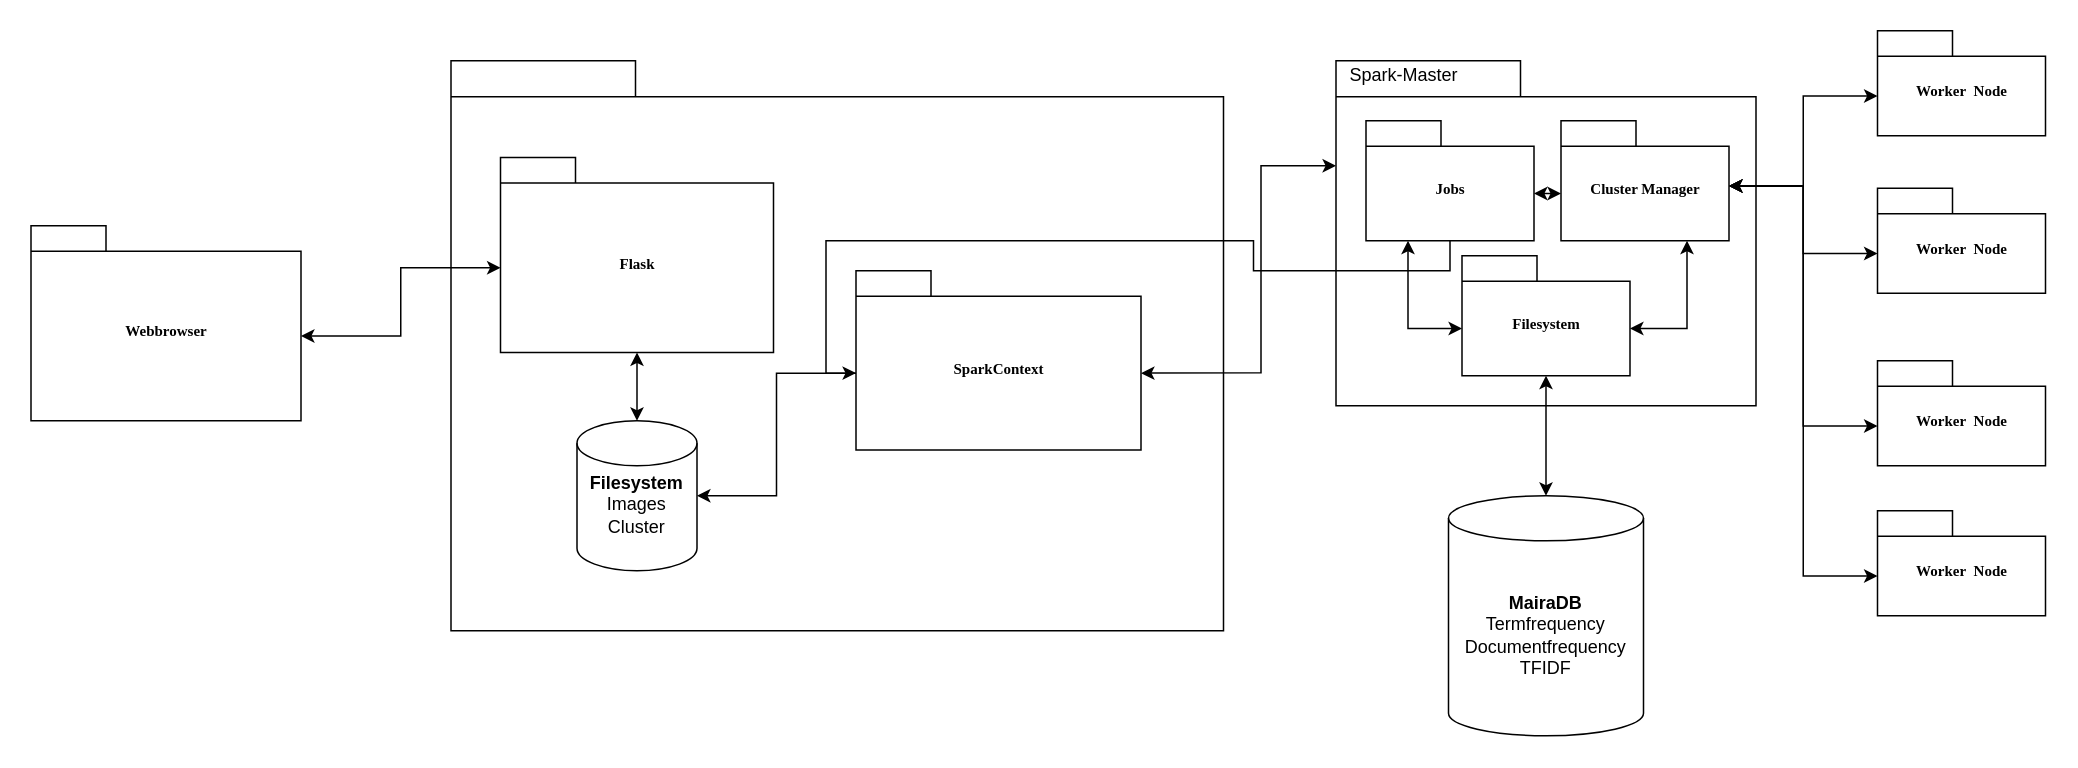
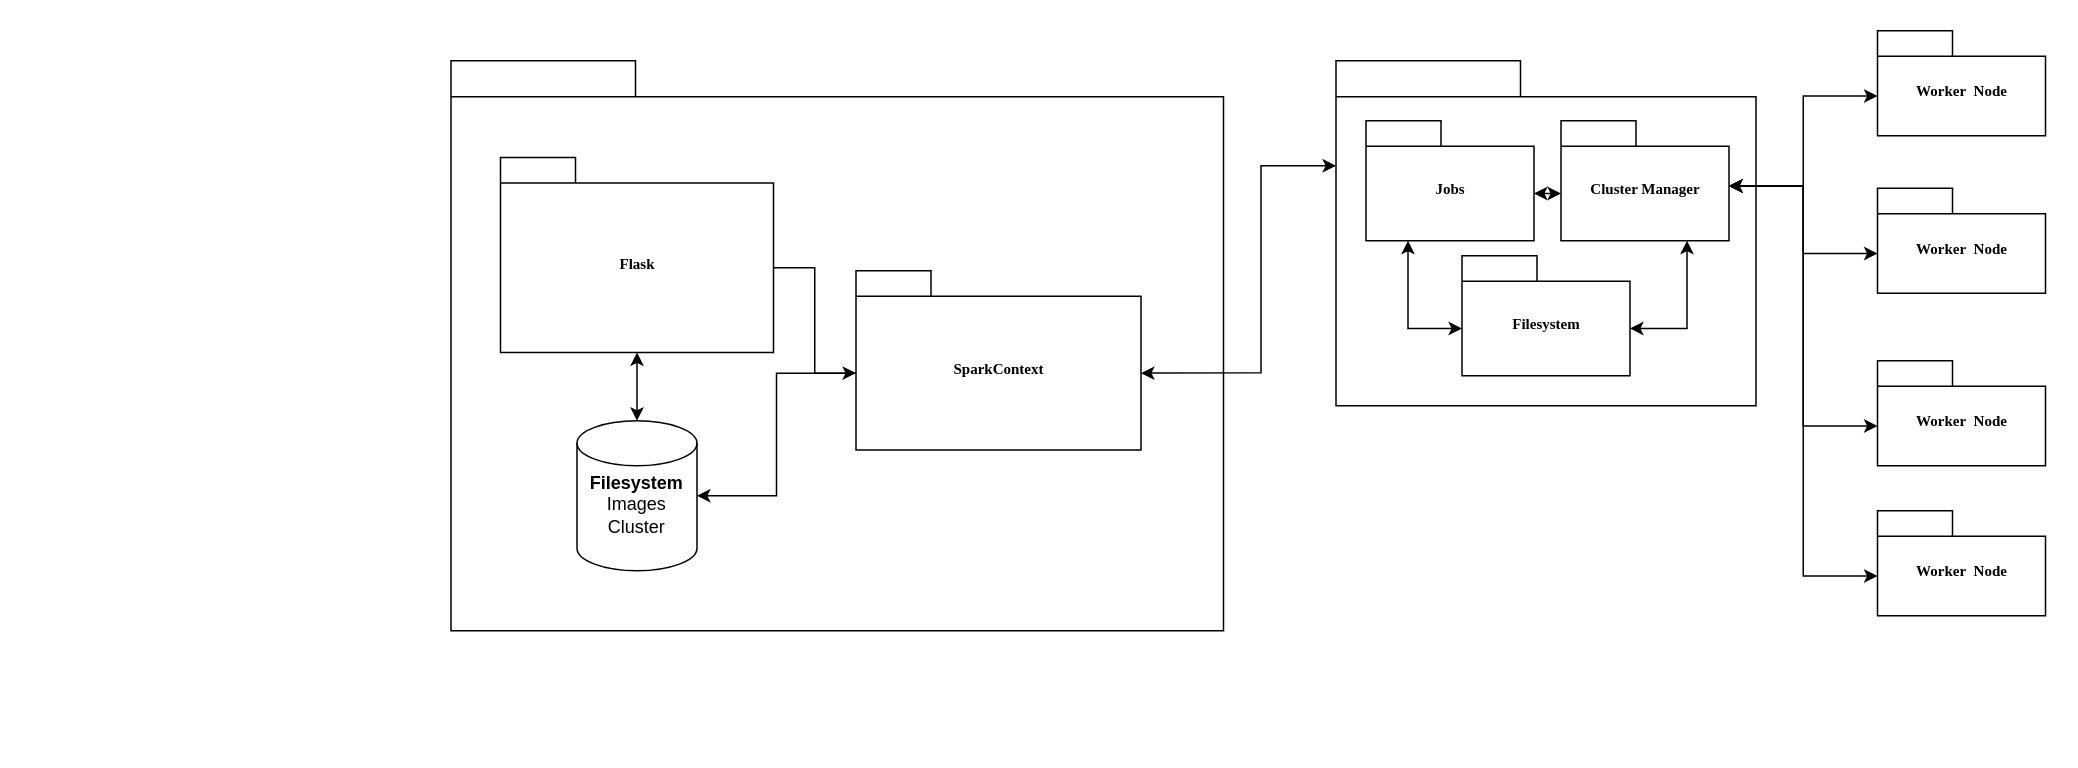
(1403, 76) -> none
(1103, 241) -> (815, 299)
(401, 302) -> none
(166, 323) -> none
(1546, 436) -> none
(1546, 616) -> none
